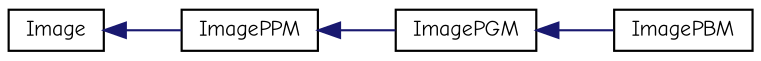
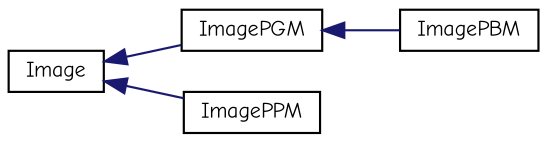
(368, 30) -> (154, 51)
